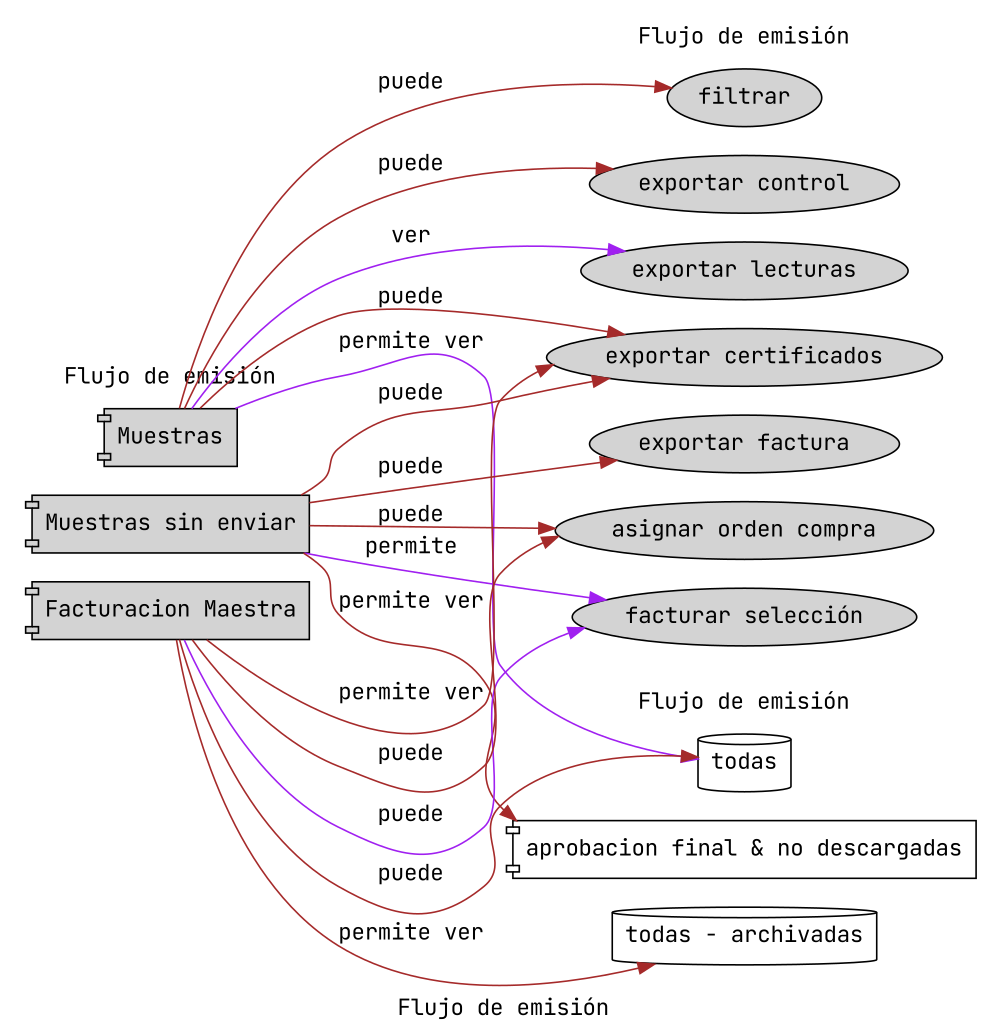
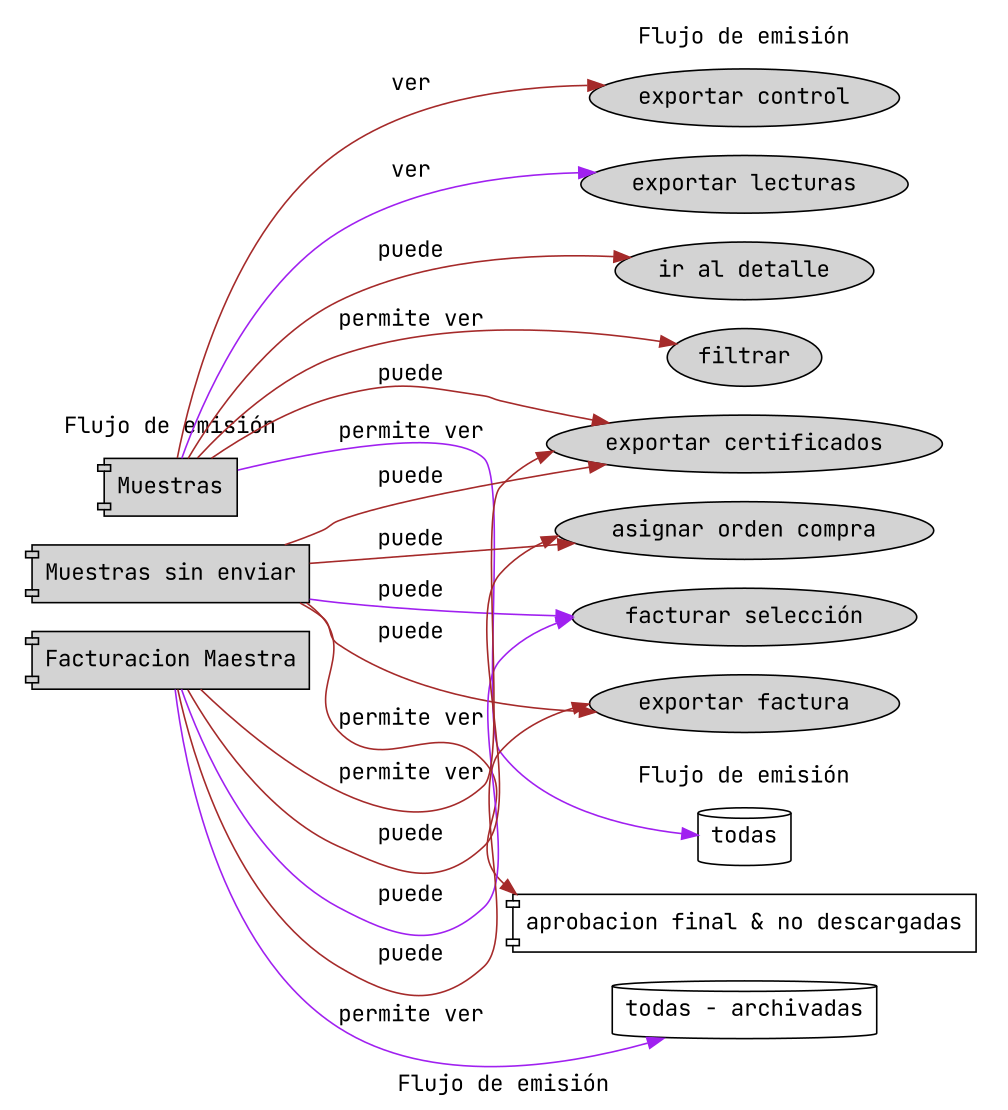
(411, 83) -> (411, 320)
(411, 164) -> (411, 84)
none -> (744, 271)
(411, 547) -> (411, 591)
(402, 912) -> (401, 993)
(320, 931) -> (312, 1006)
